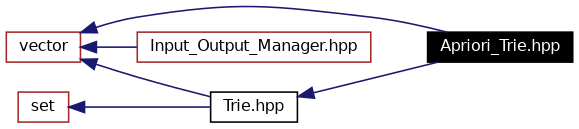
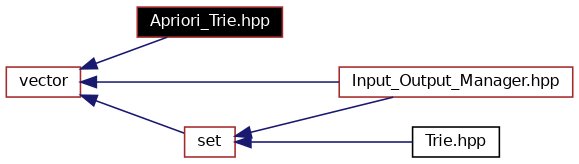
(500, 47) -> (210, 22)
(376, 77) -> none
(153, 82) -> (140, 117)
none -> (322, 115)
